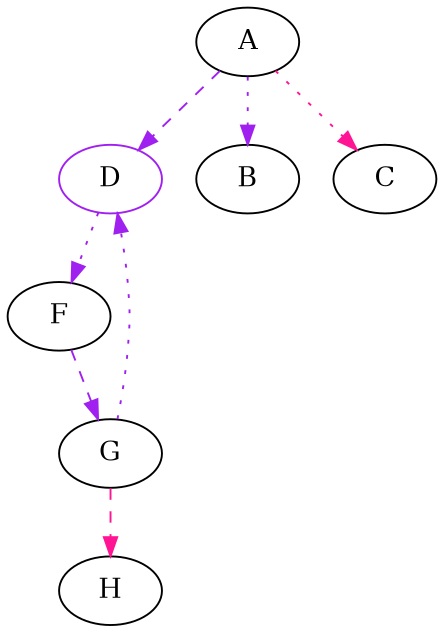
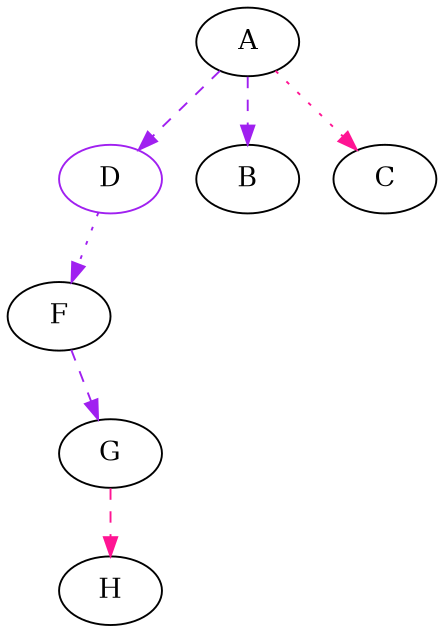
(248, 101) -> (248, 101)
(129, 326) -> none
